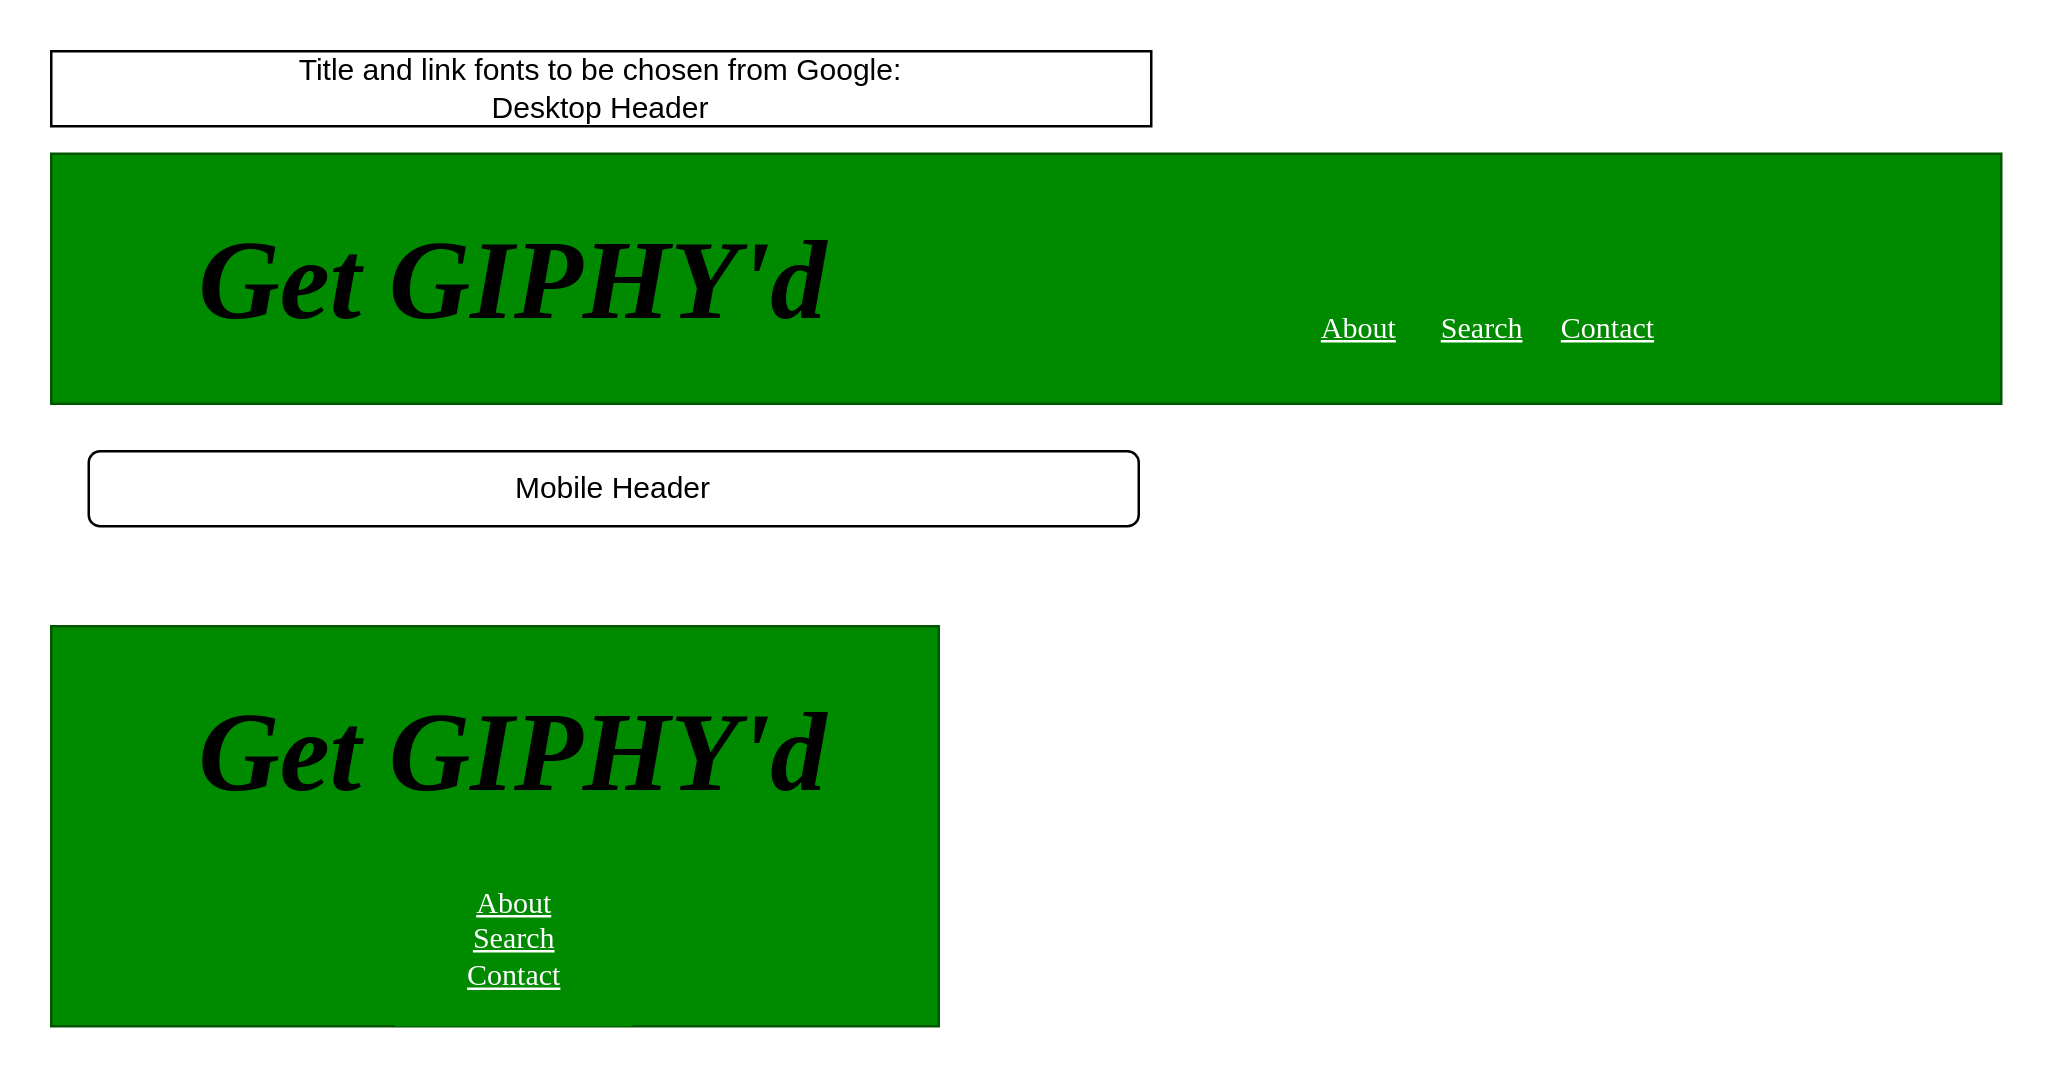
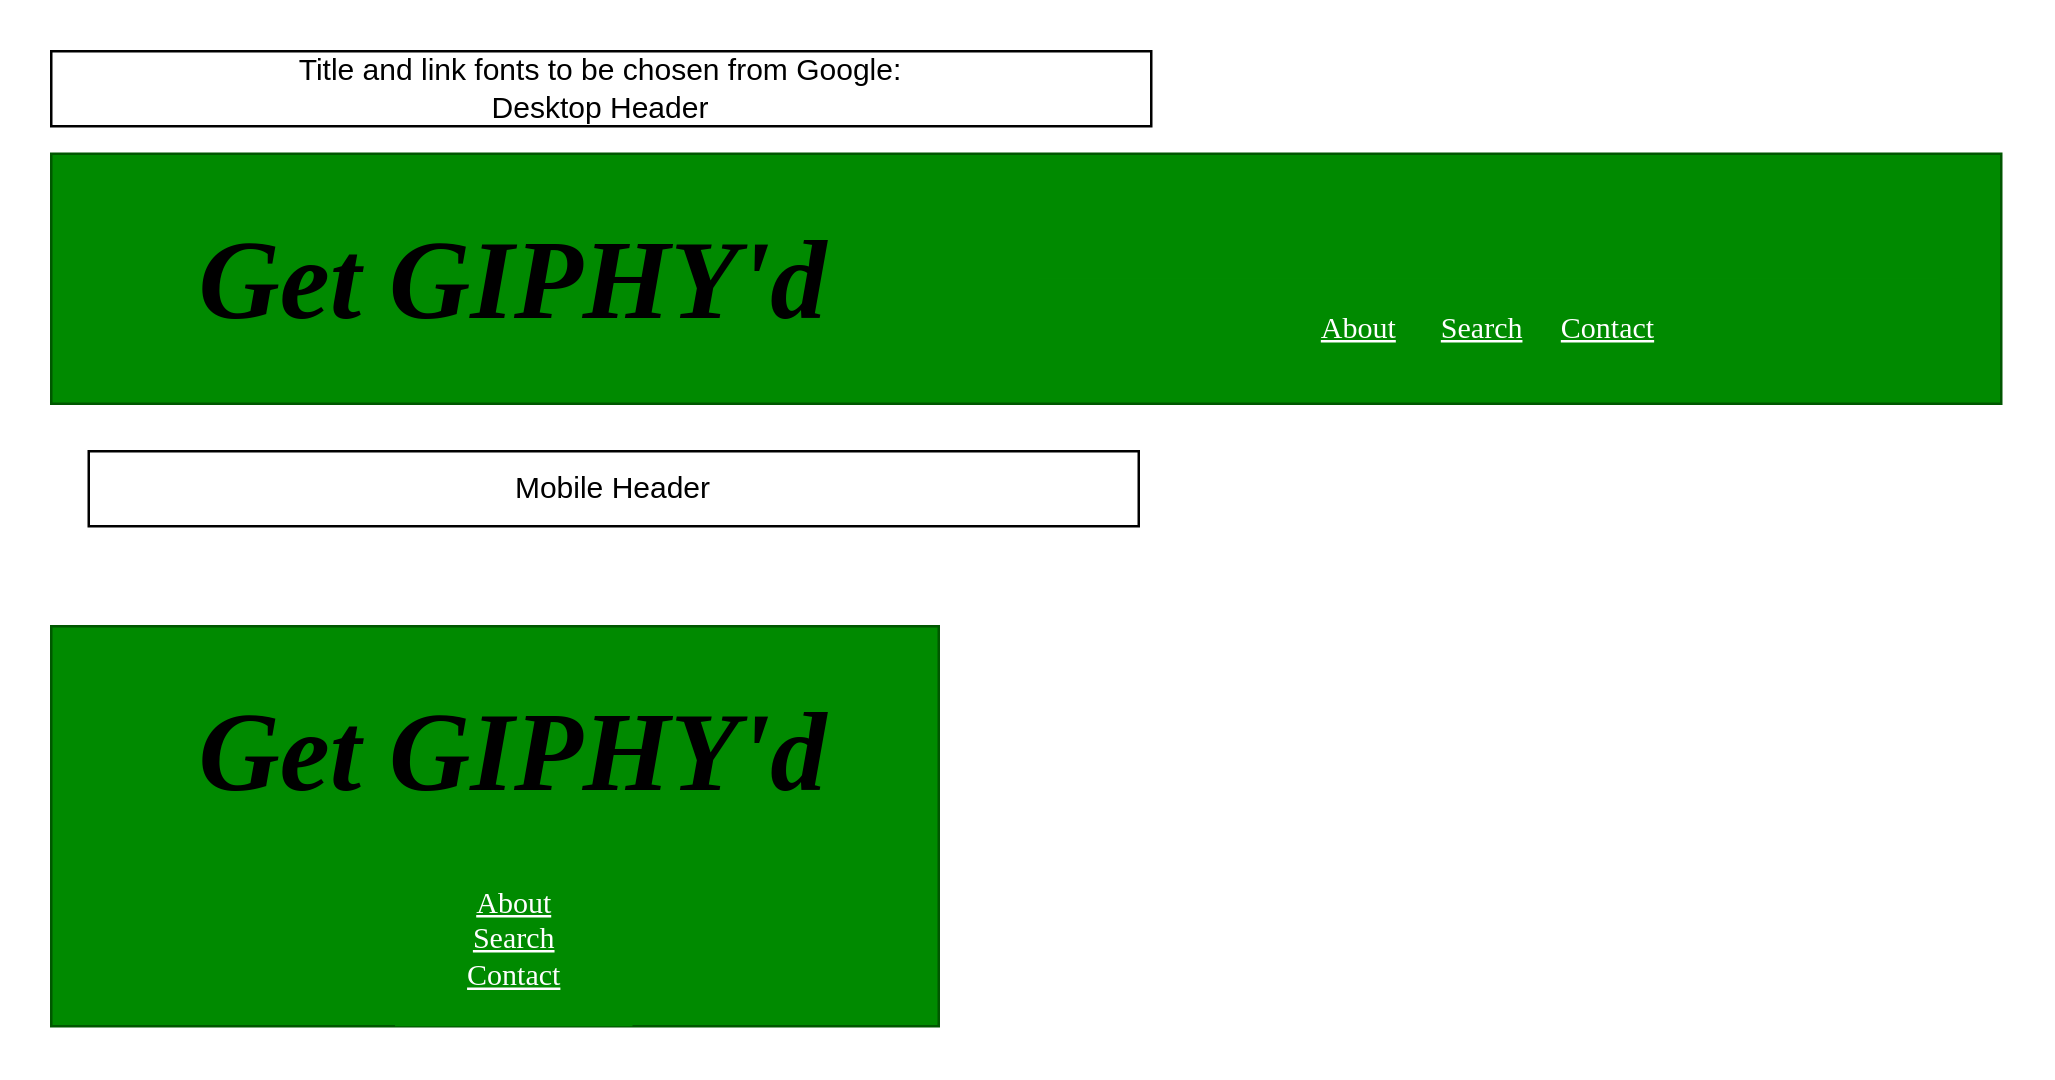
(614, 489) -> (614, 489)
